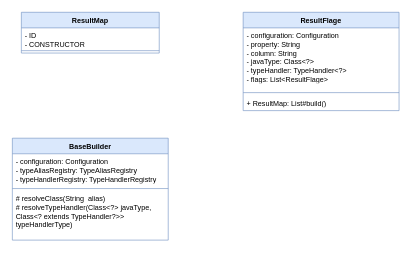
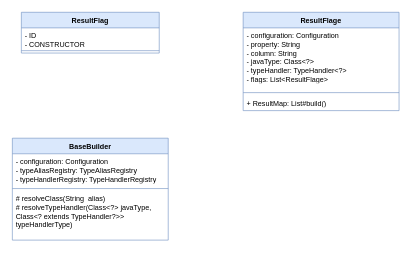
(90, 21) -> (90, 21)
